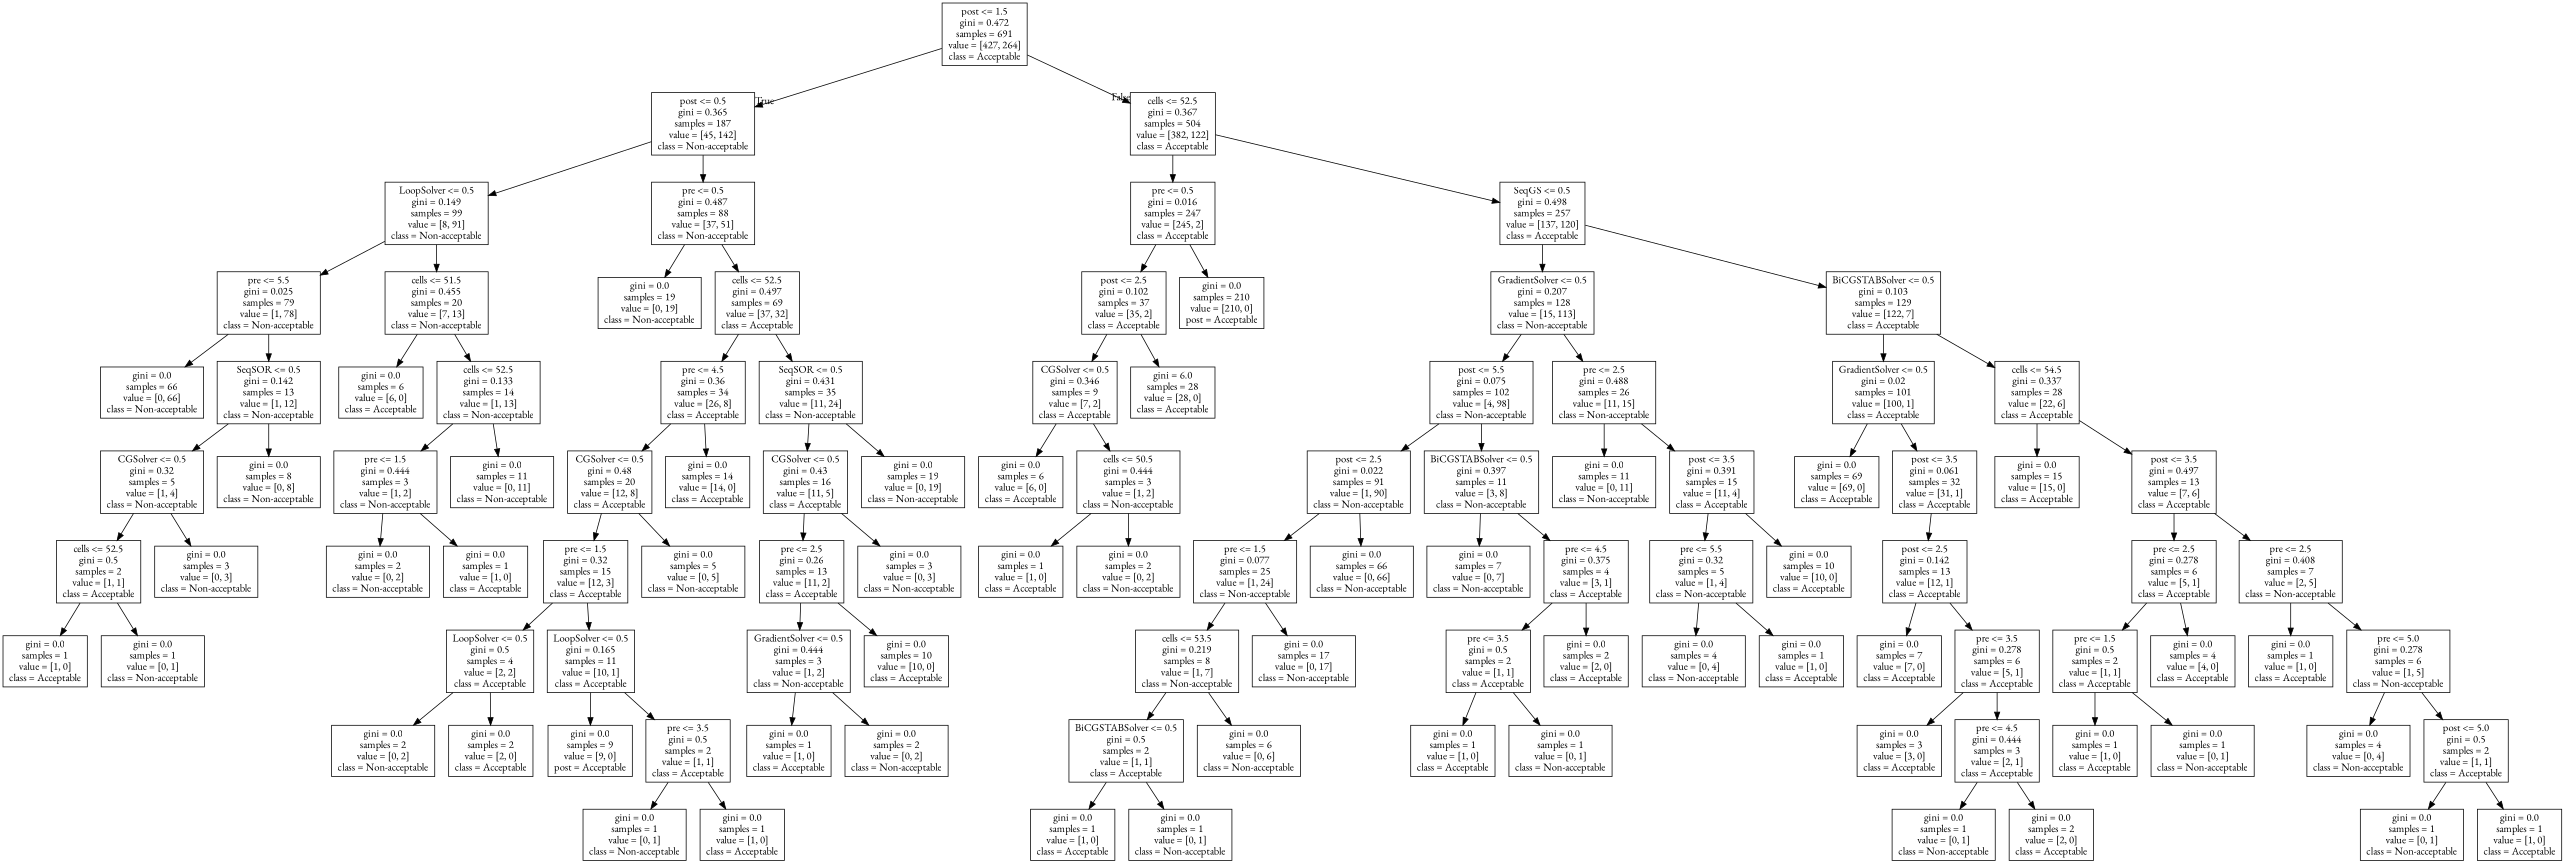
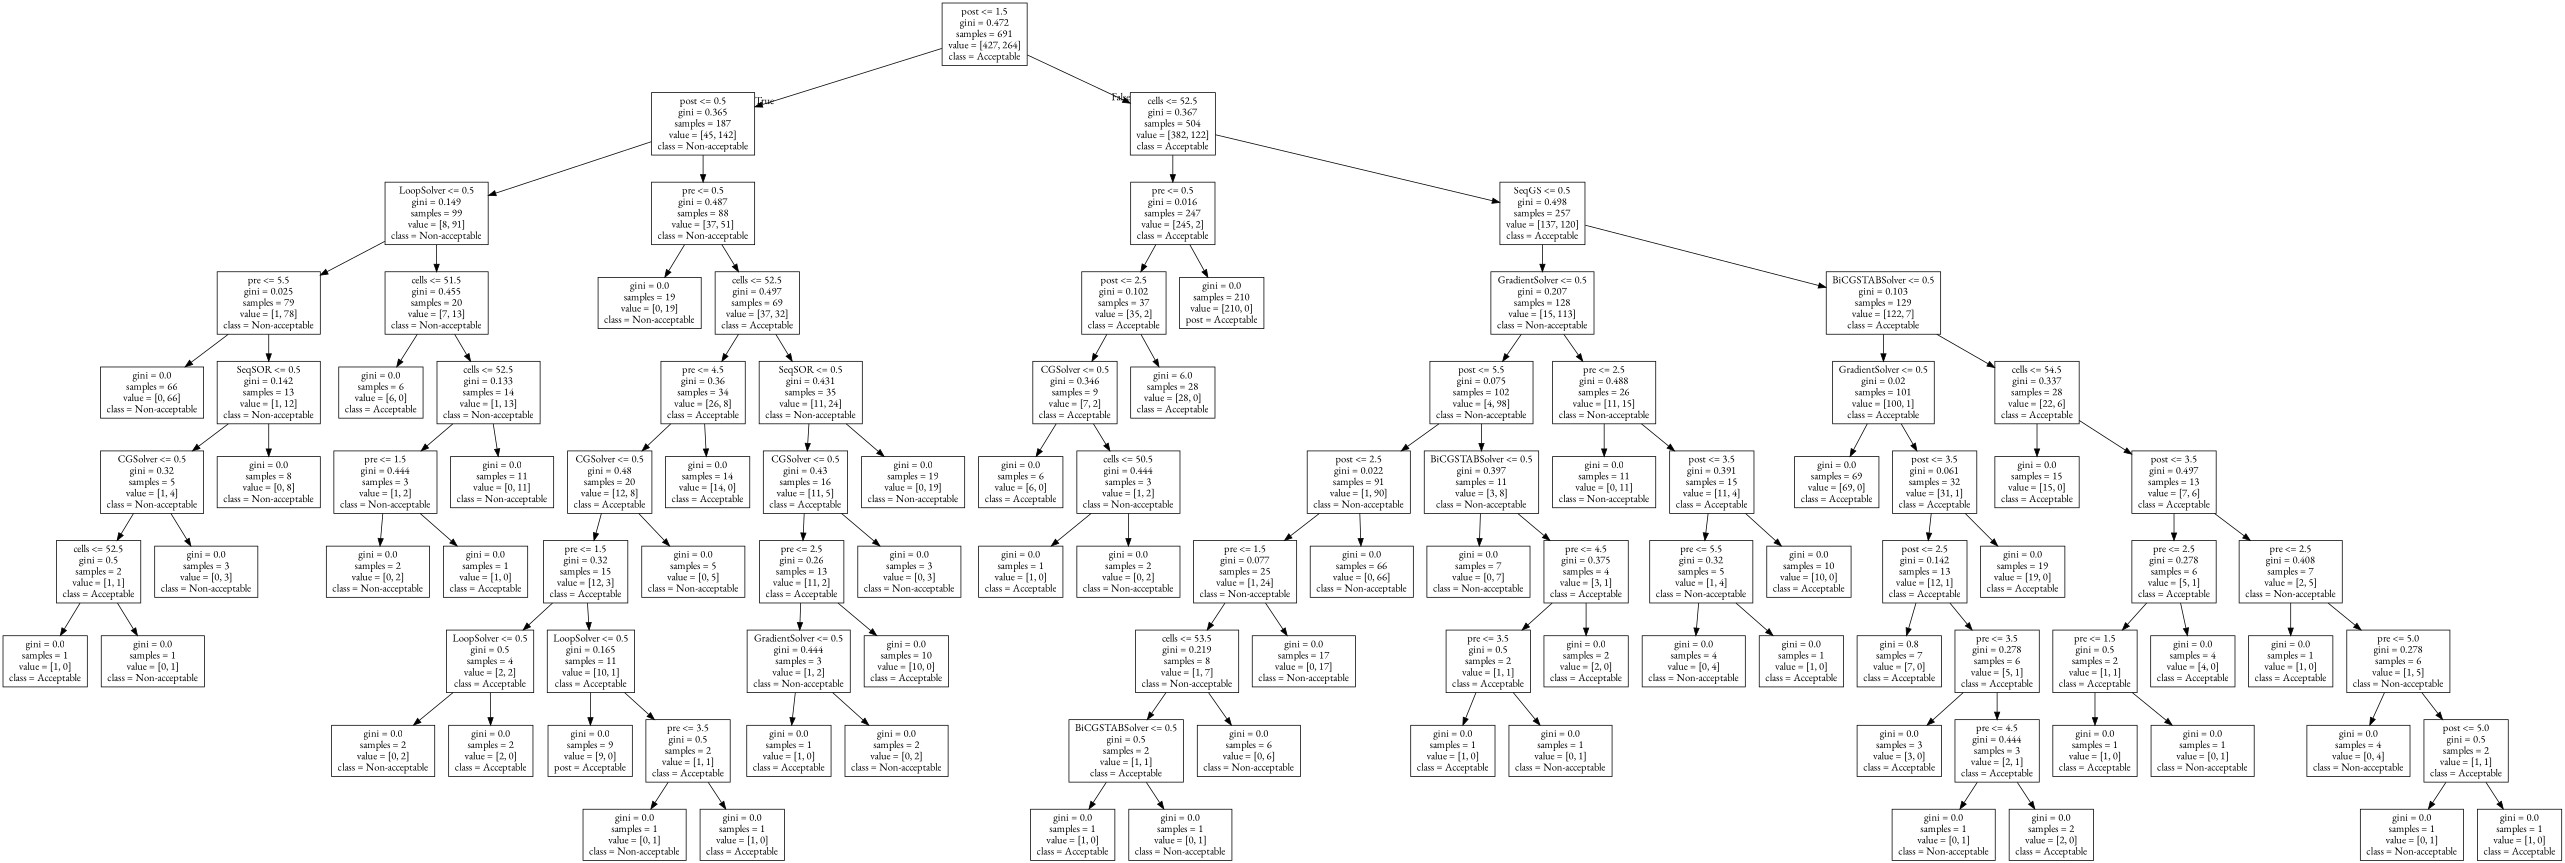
none -> (2023, 572)
(1899, 661) -> (1899, 661)
